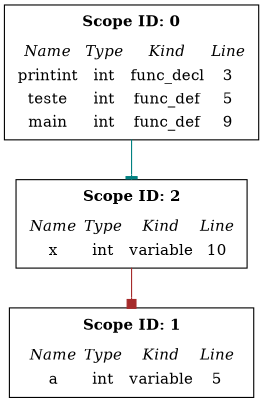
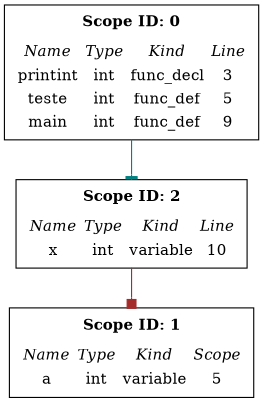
(217, 355) -> (217, 355)
